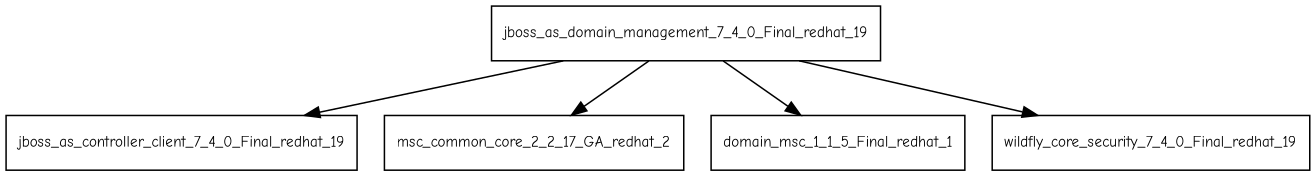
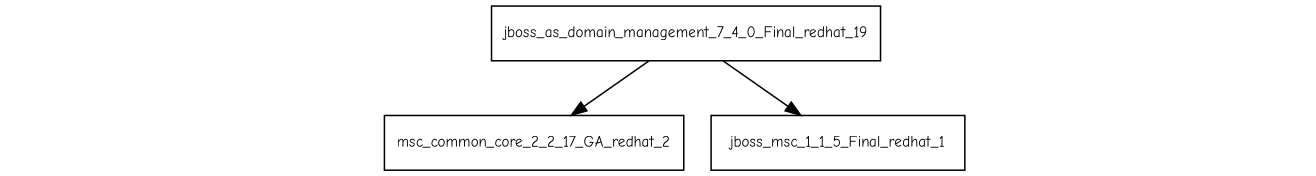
(182, 143) -> none
(838, 143) -> (838, 143)
(1151, 143) -> none
